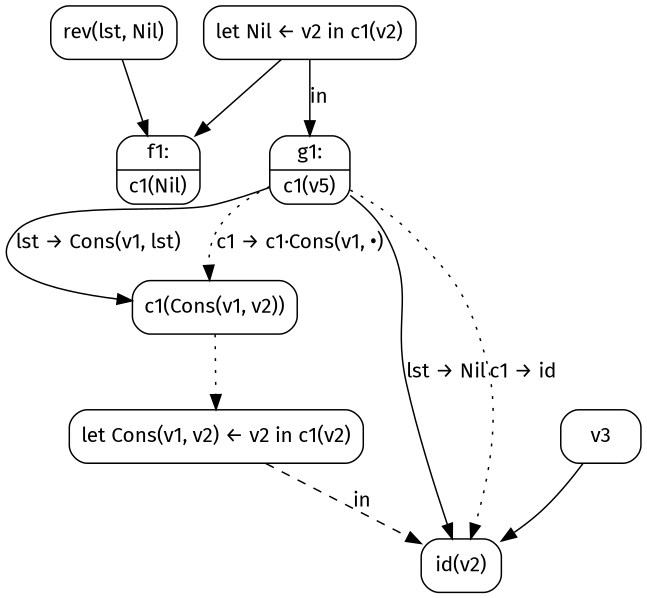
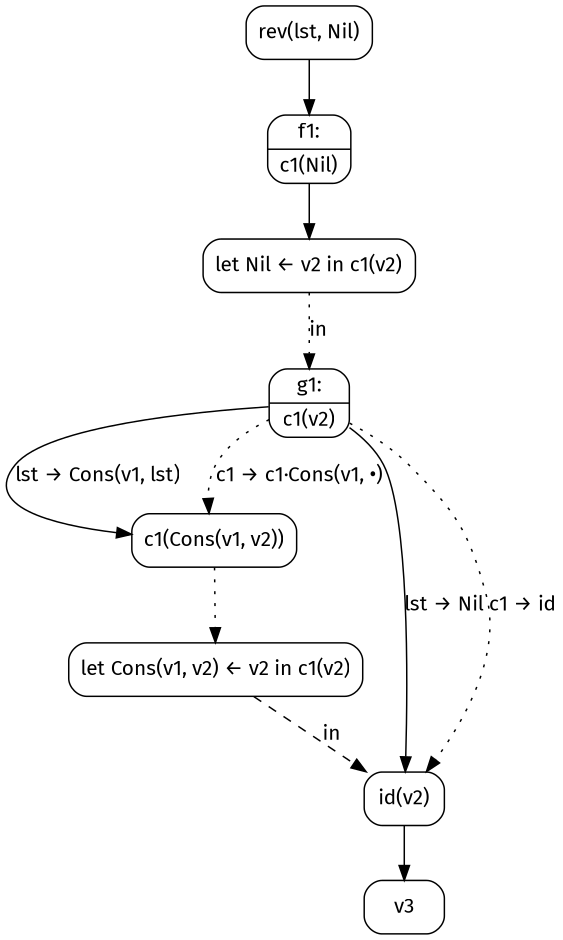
(310, 90) -> (309, 323)
(244, 92) -> (309, 204)
(310, 186) -> (309, 419)
(552, 501) -> (404, 846)
